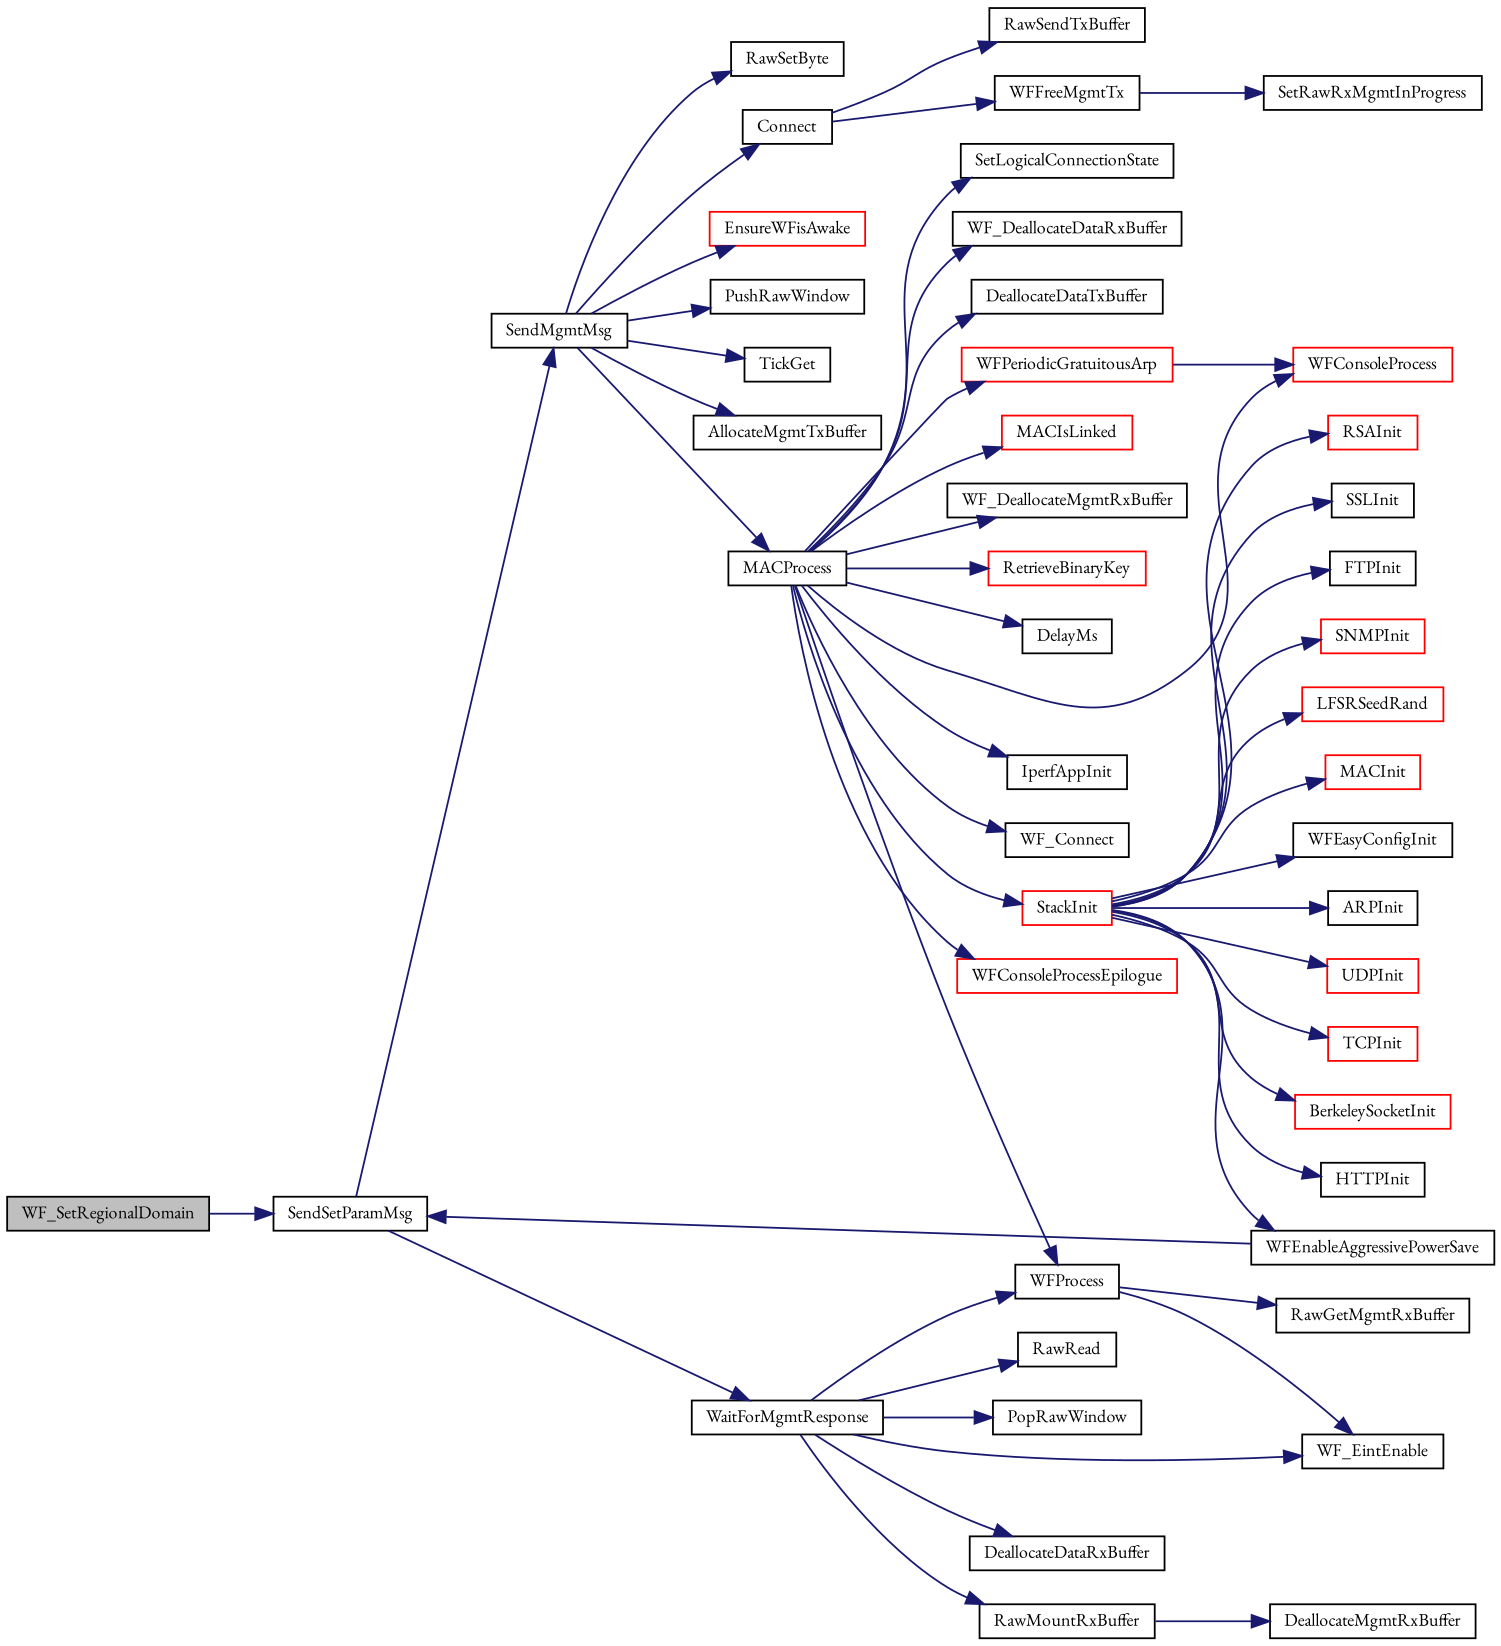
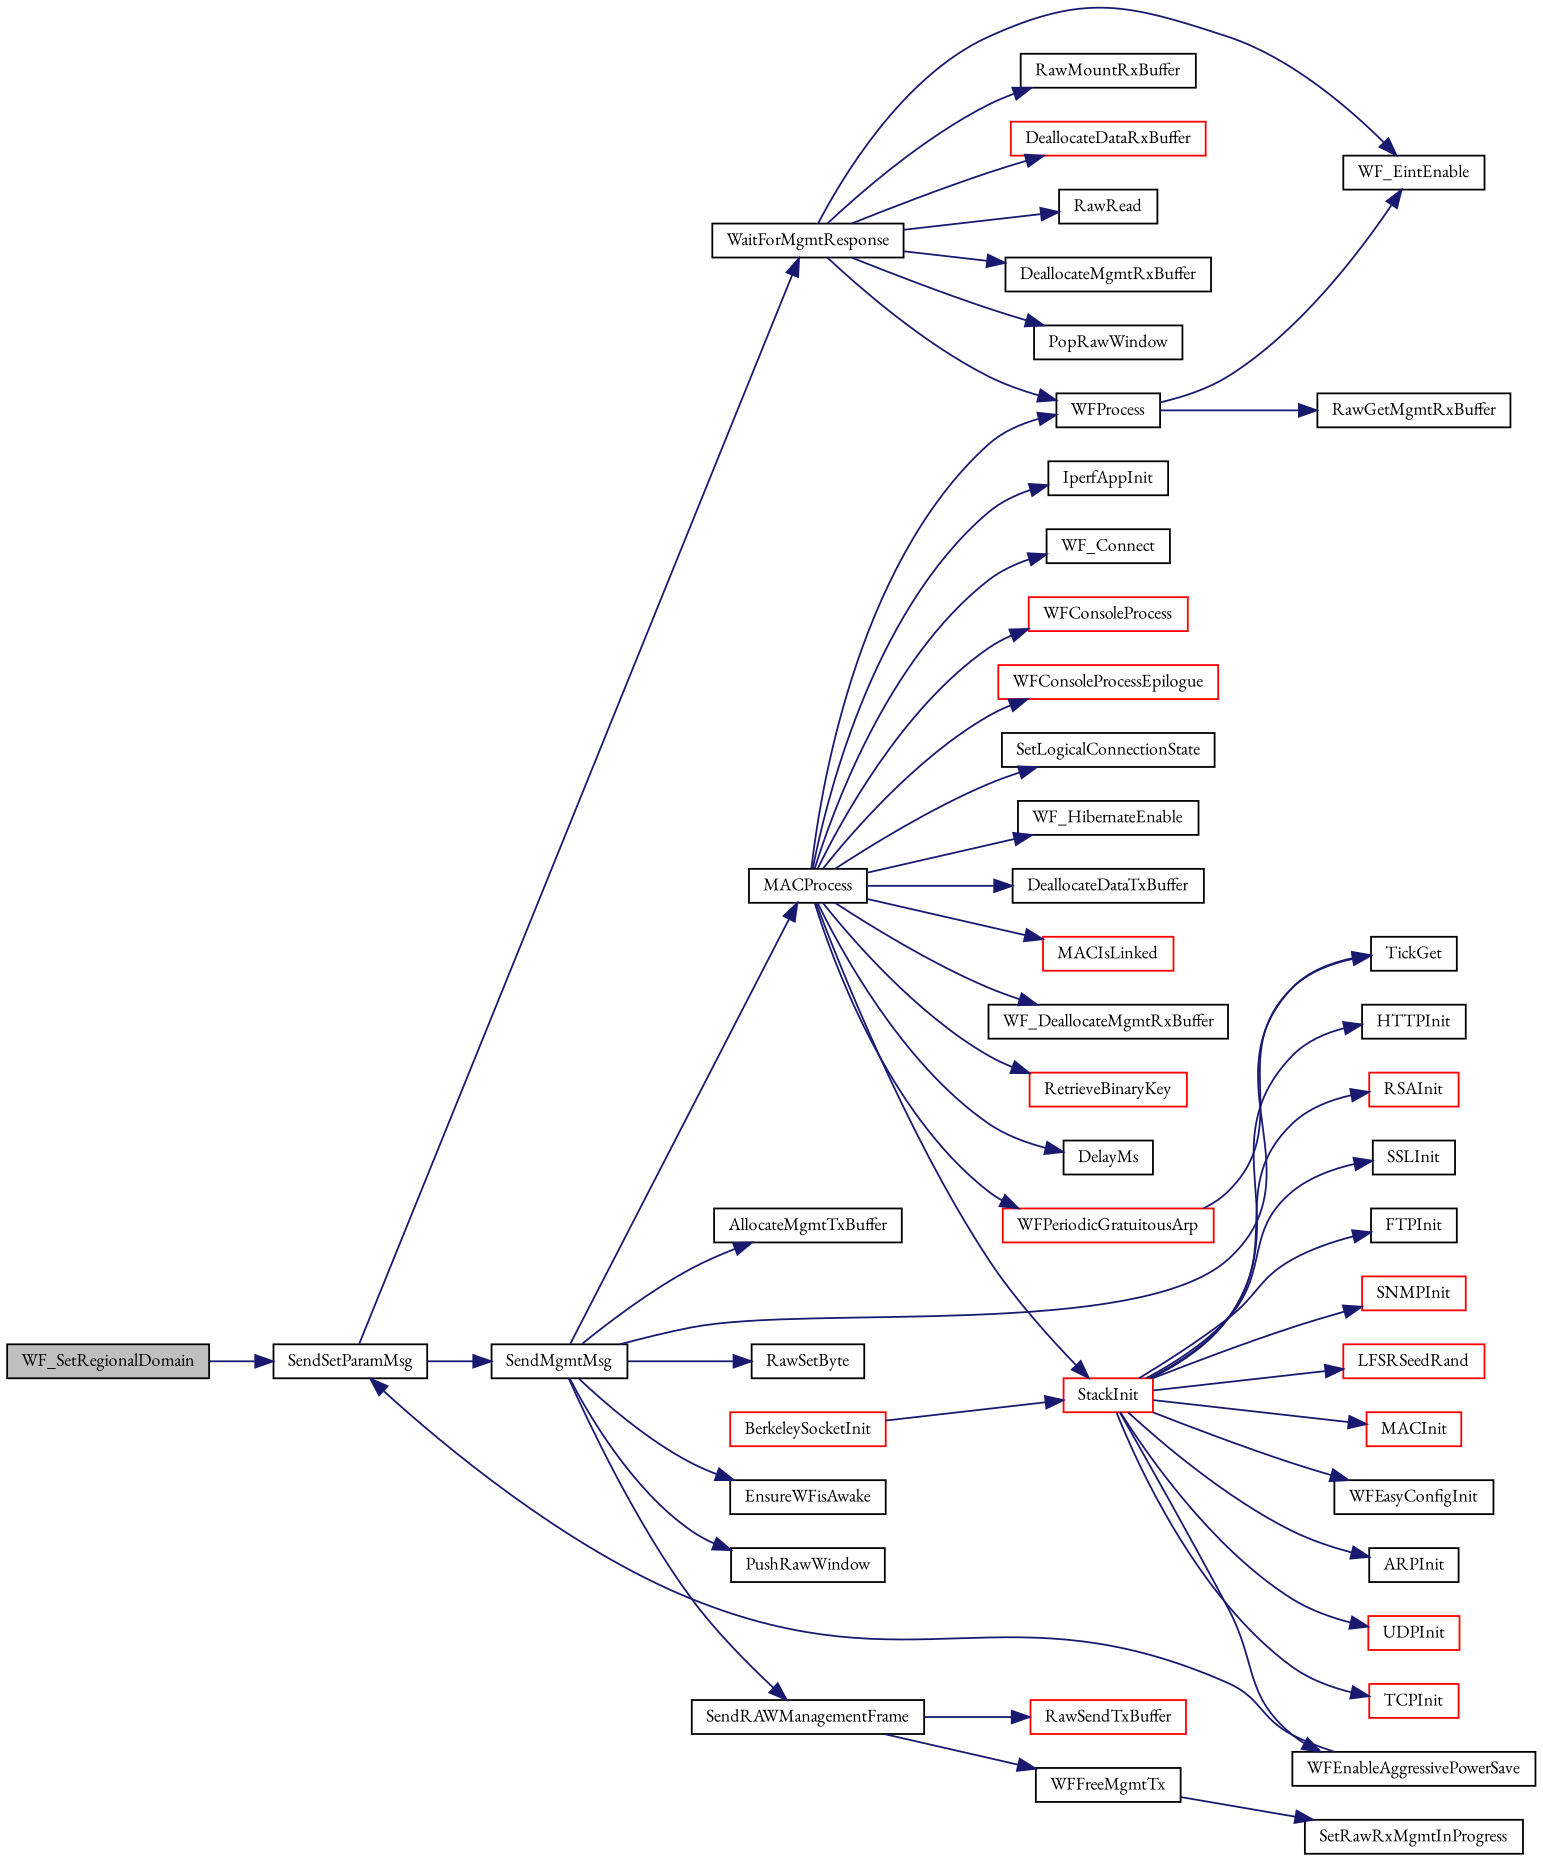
(1067, 25) -> (1108, 1717)
(787, 127) -> (808, 1717)
(787, 229) -> (808, 1497)
(1067, 229) -> (1108, 818)
(1224, 365) -> (1260, 1071)
(1214, 985) -> (966, 1411)
(1067, 1553) -> (1108, 139)
(1203, 1621) -> (945, 256)
